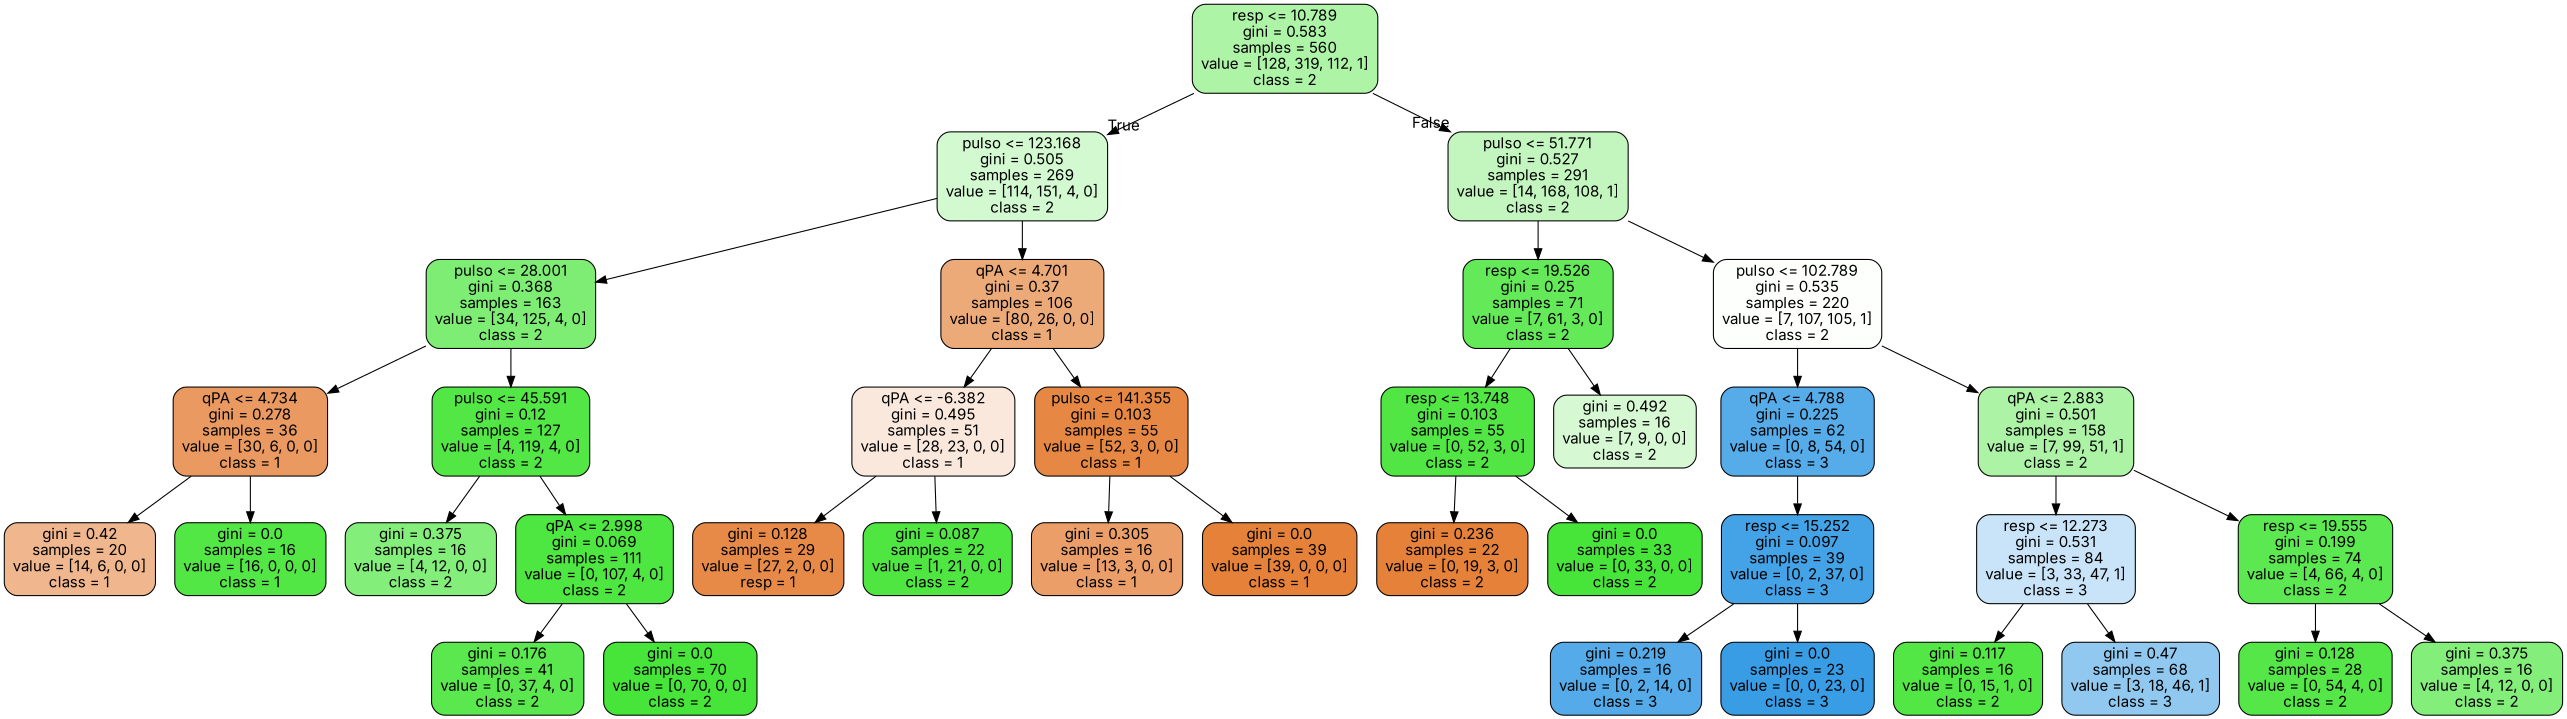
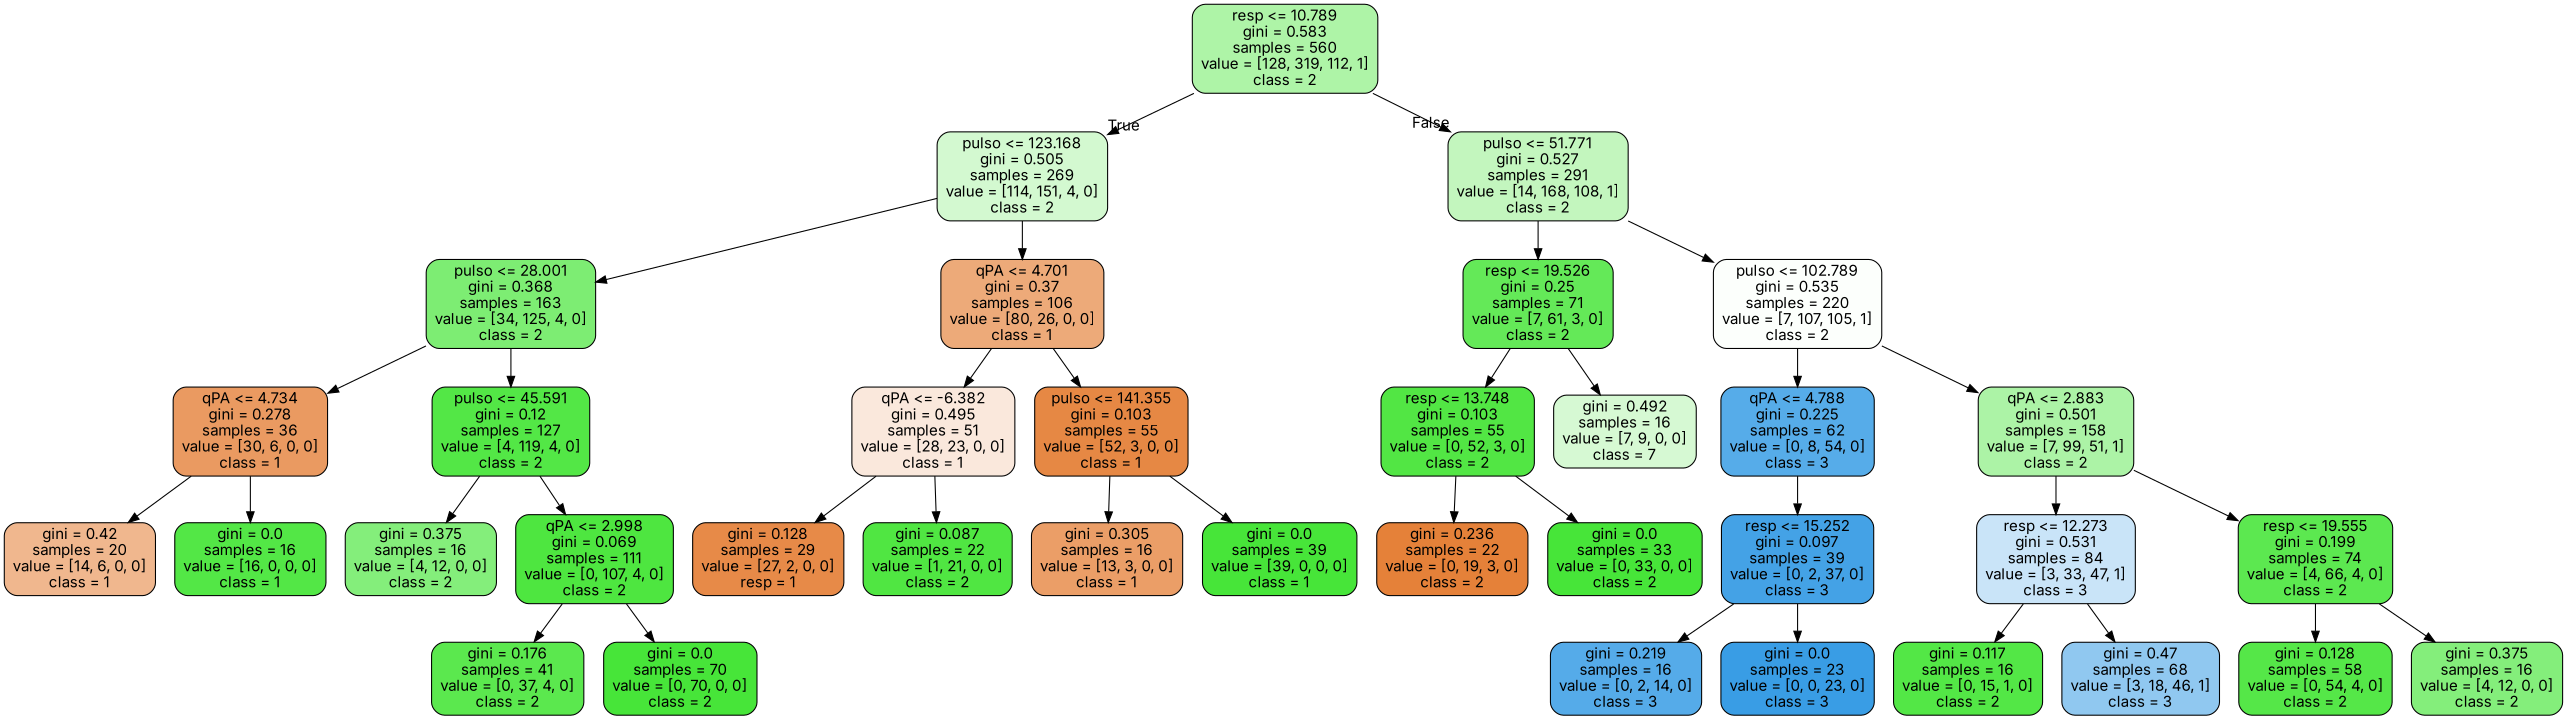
(1625, 432) -> (1625, 432)
(1280, 559) -> (1280, 559)
(2315, 679) -> (2315, 679)
